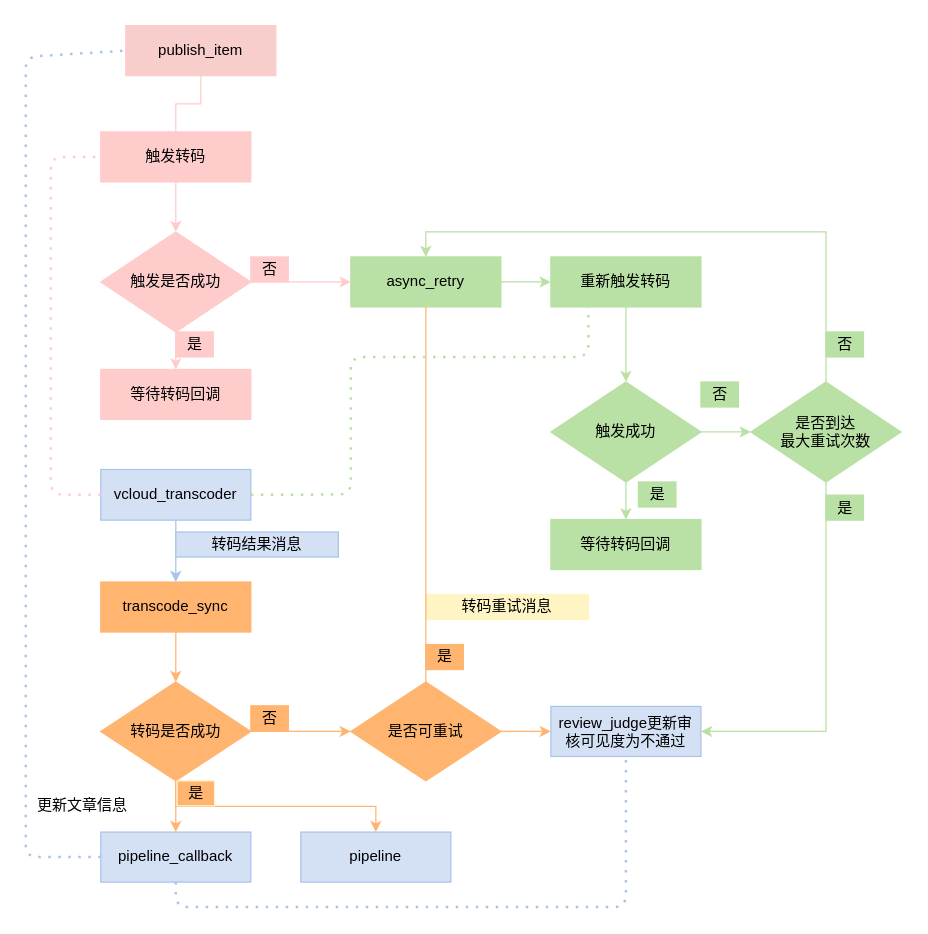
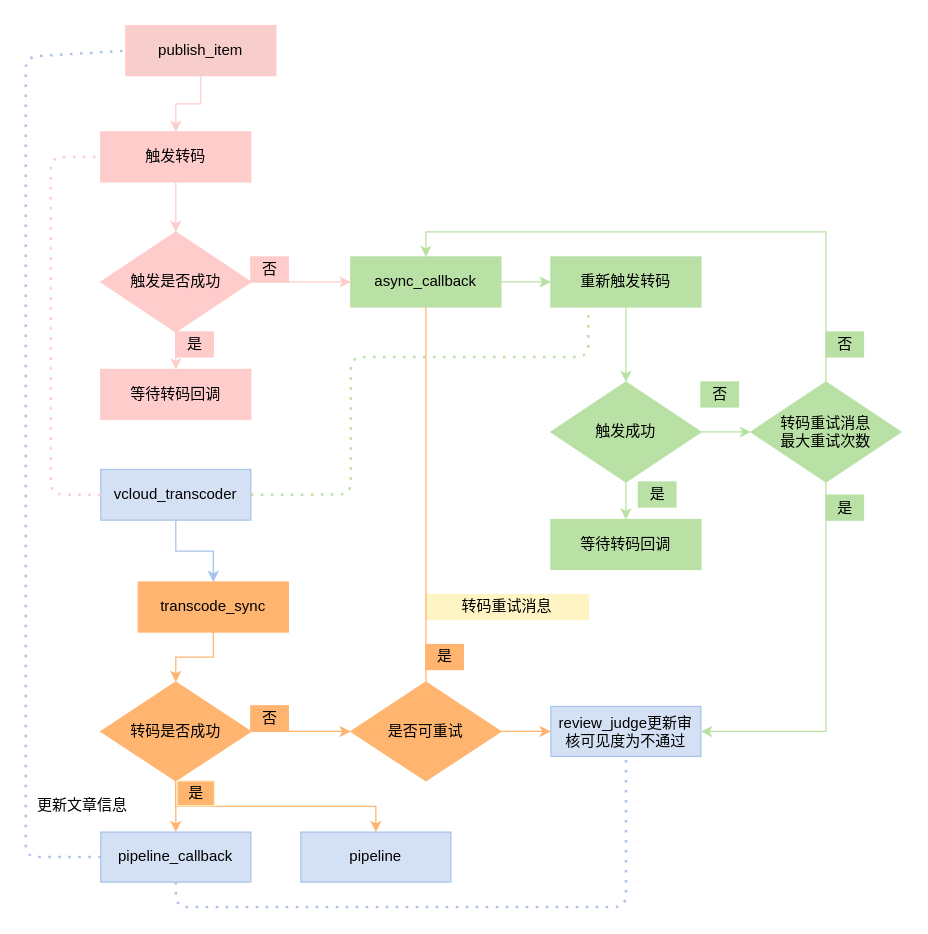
(176, 125) -> (176, 122)
(426, 282) -> (426, 282)
(826, 432) -> (826, 432)
(257, 544) -> none
(176, 607) -> (213, 607)
